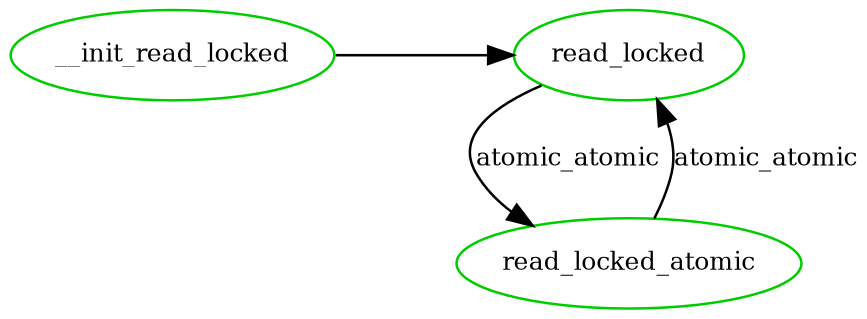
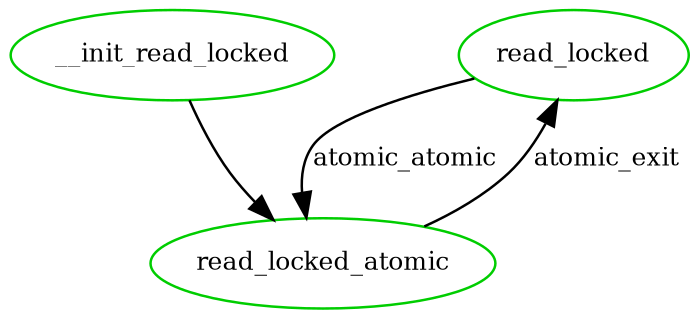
(412, 55) -> (217, 154)
(766, 159) -> (606, 159)
